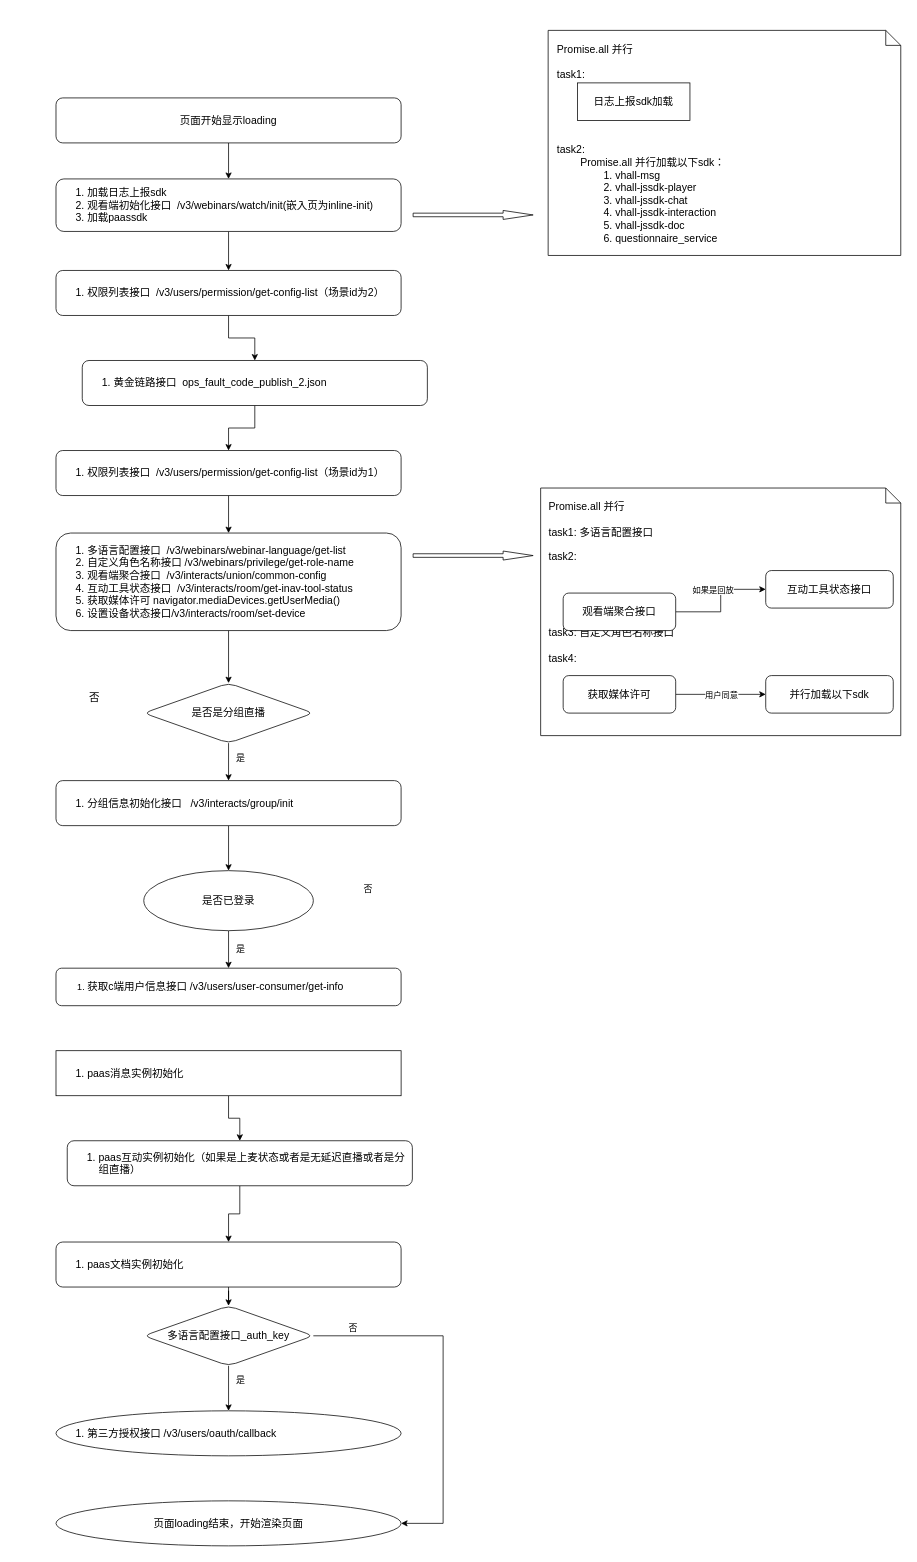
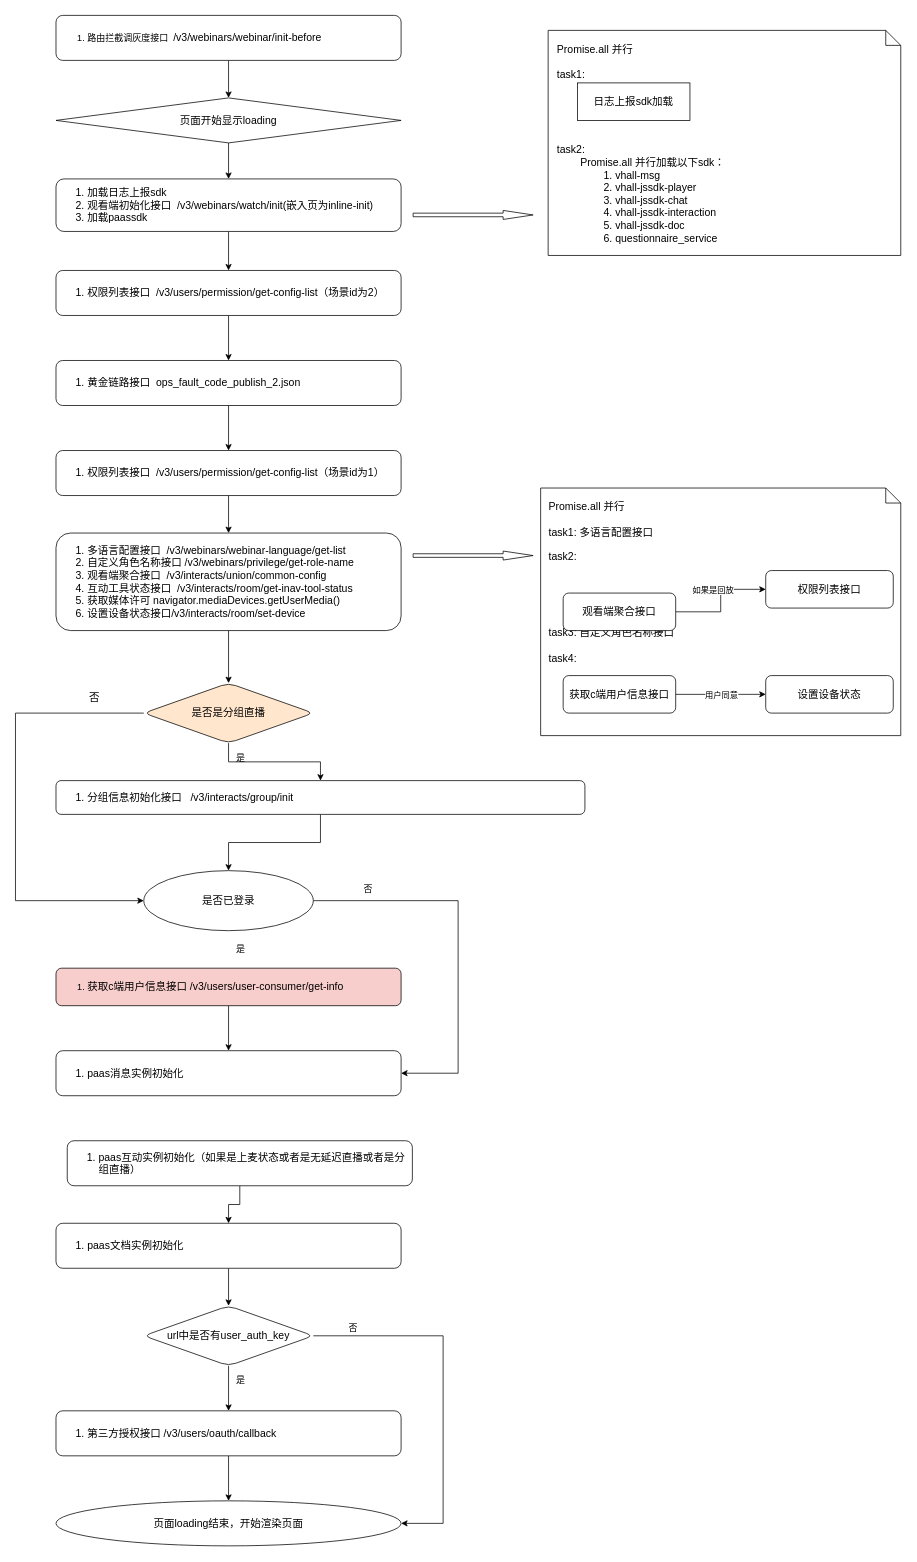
none -> (228, 38)
none -> (228, 77)
(228, 120) -> (228, 120)
(255, 383) -> (228, 383)
(829, 589) -> (829, 589)
(619, 694) -> (619, 694)
(829, 694) -> (829, 694)
(228, 713) -> (228, 713)
(228, 803) -> (320, 797)
none -> (15, 867)
none -> (387, 900)
(228, 947) -> none
(228, 987) -> (228, 987)
none -> (228, 1025)
(228, 1073) -> (228, 1073)
(231, 1118) -> none
(228, 1264) -> (228, 1245)
(228, 1335) -> (228, 1335)
(228, 1433) -> (228, 1433)
none -> (228, 1475)
